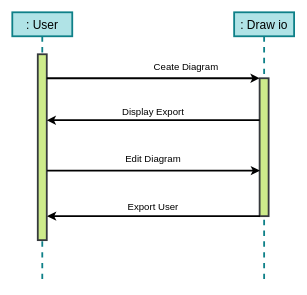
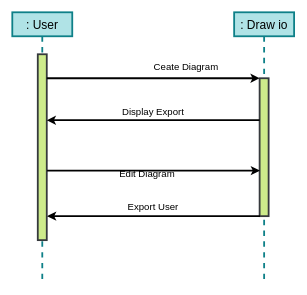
(153, 159) -> (147, 174)
